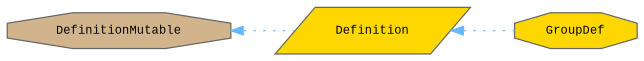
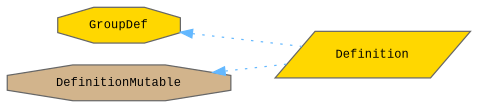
(489, 31) -> (247, 40)
